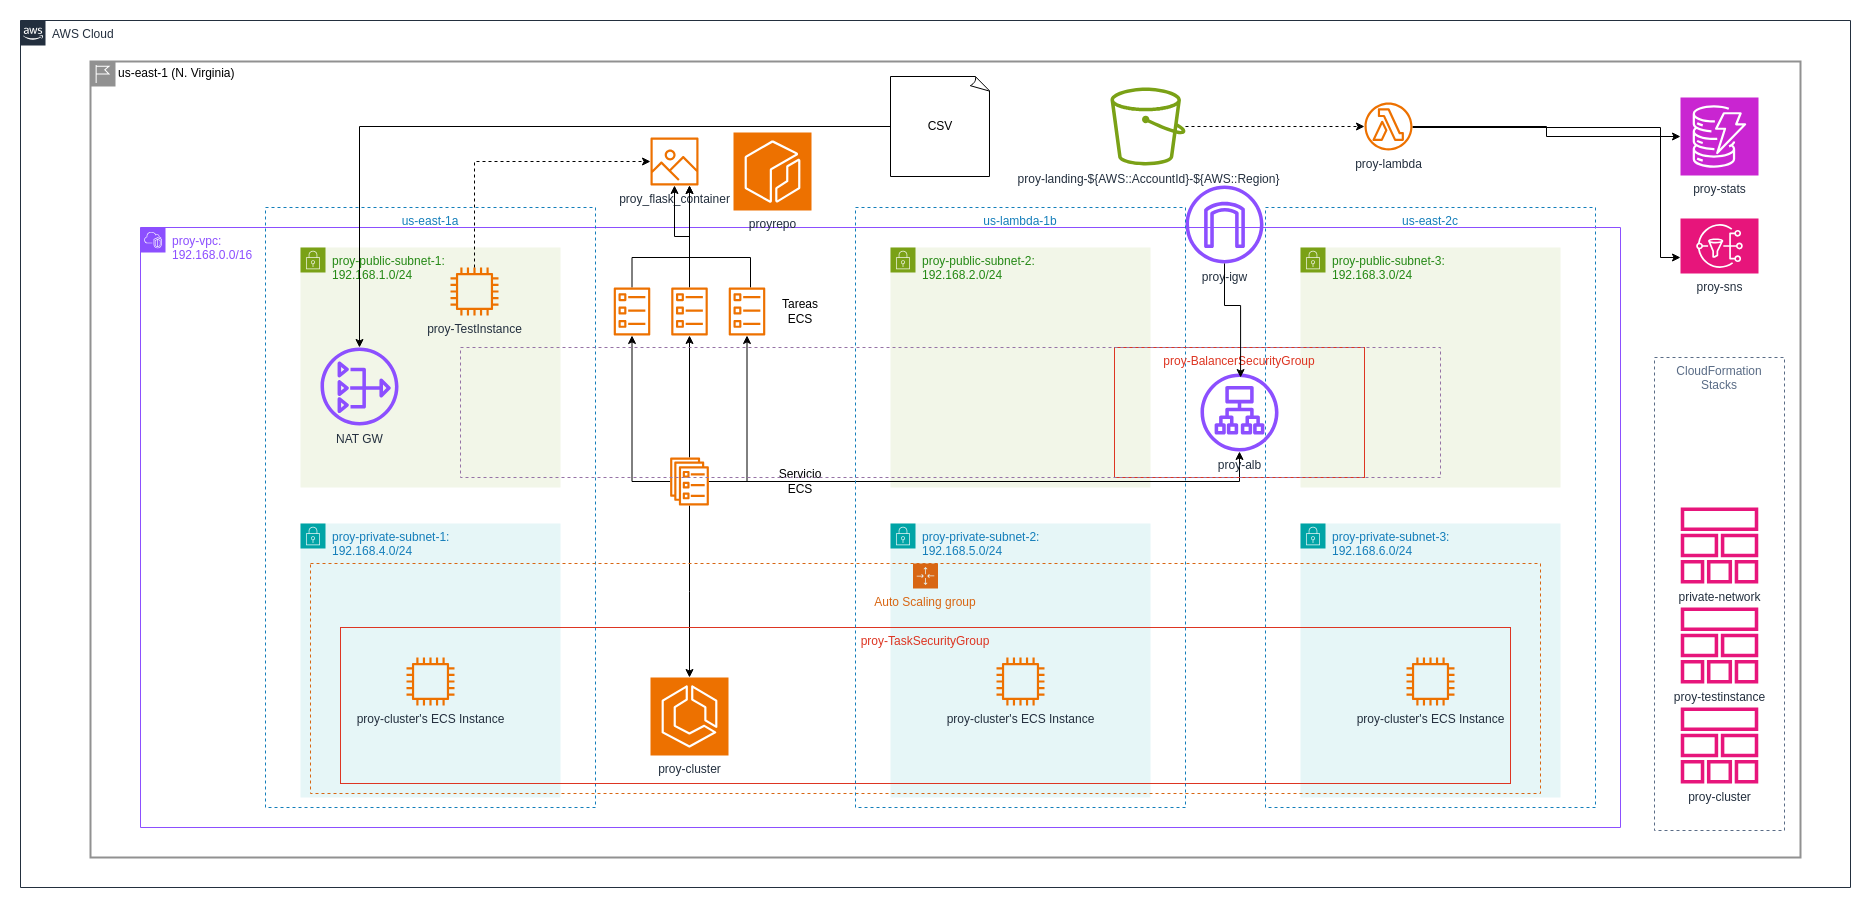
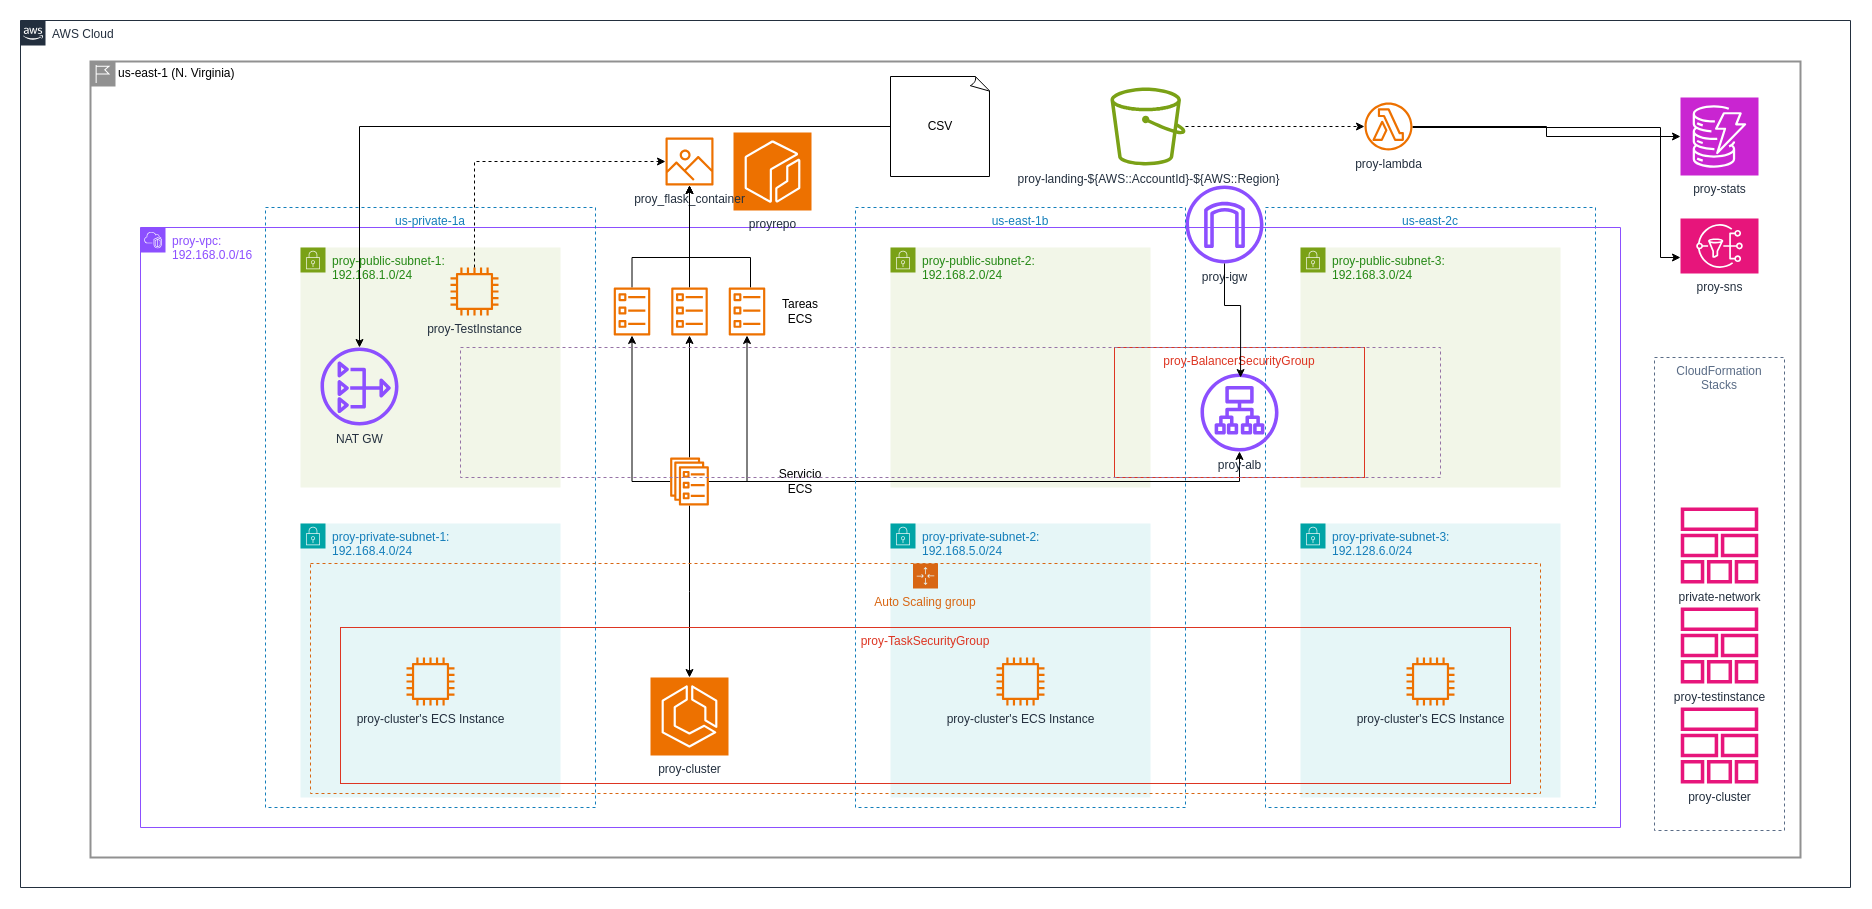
(675, 162) -> (690, 162)
(431, 222) -> (431, 222)
(1021, 222) -> (1021, 222)
(1403, 545) -> (1403, 545)
